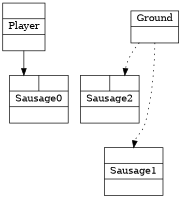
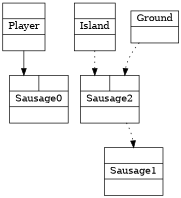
none -> (95, 27)
(151, 94) -> (130, 132)
